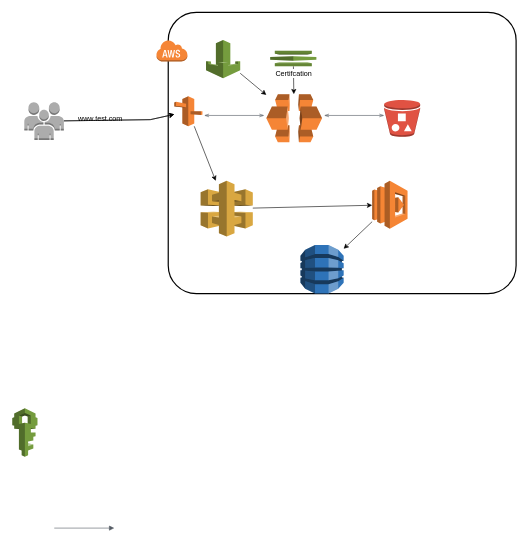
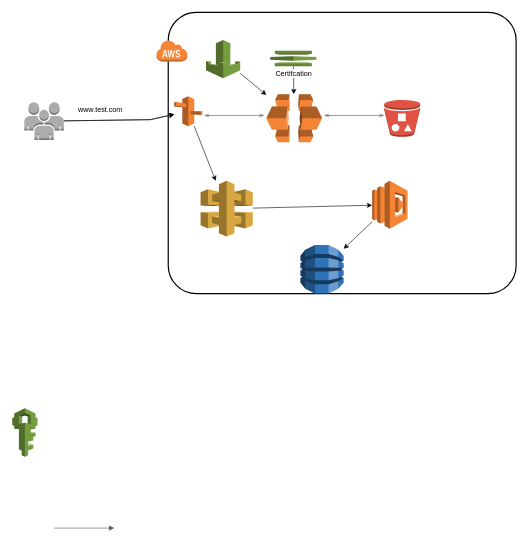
(104, 119) -> (104, 110)
